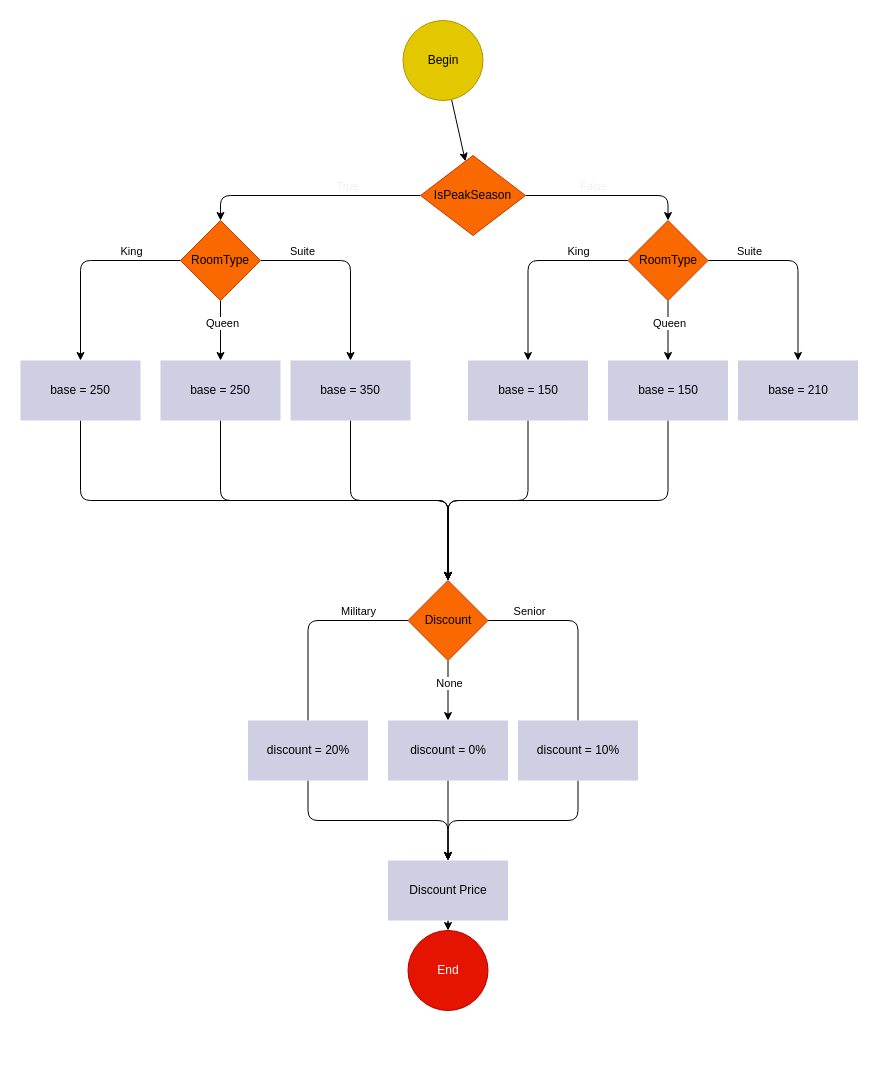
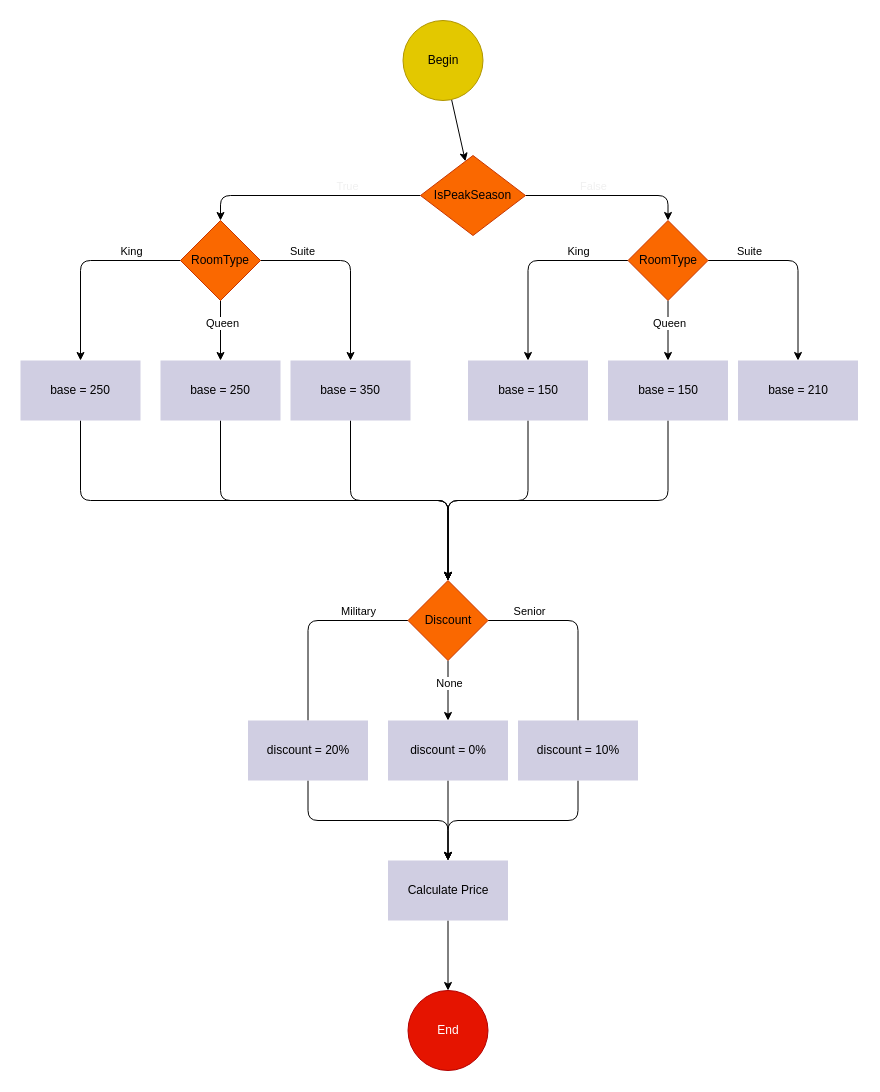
(449, 891) -> (449, 891)
(448, 971) -> (448, 1031)
